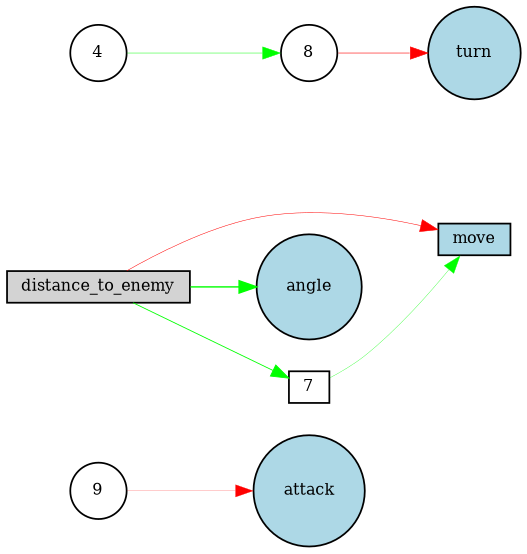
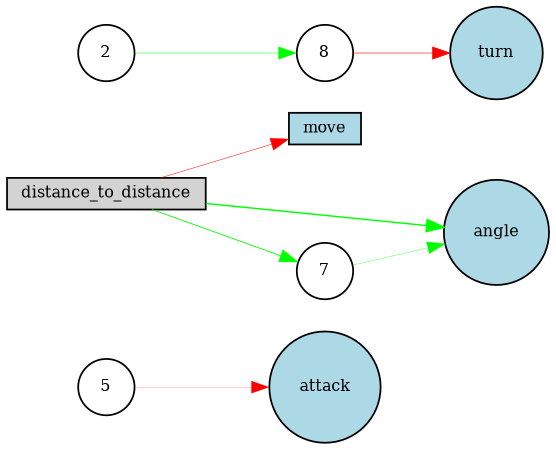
(98, 53) -> (106, 53)
(98, 287) -> (106, 194)
(394, 329) -> (390, 256)
(309, 387) -> (325, 271)
(98, 491) -> (106, 387)
